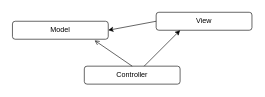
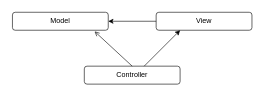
(60, 30) -> (60, 21)
